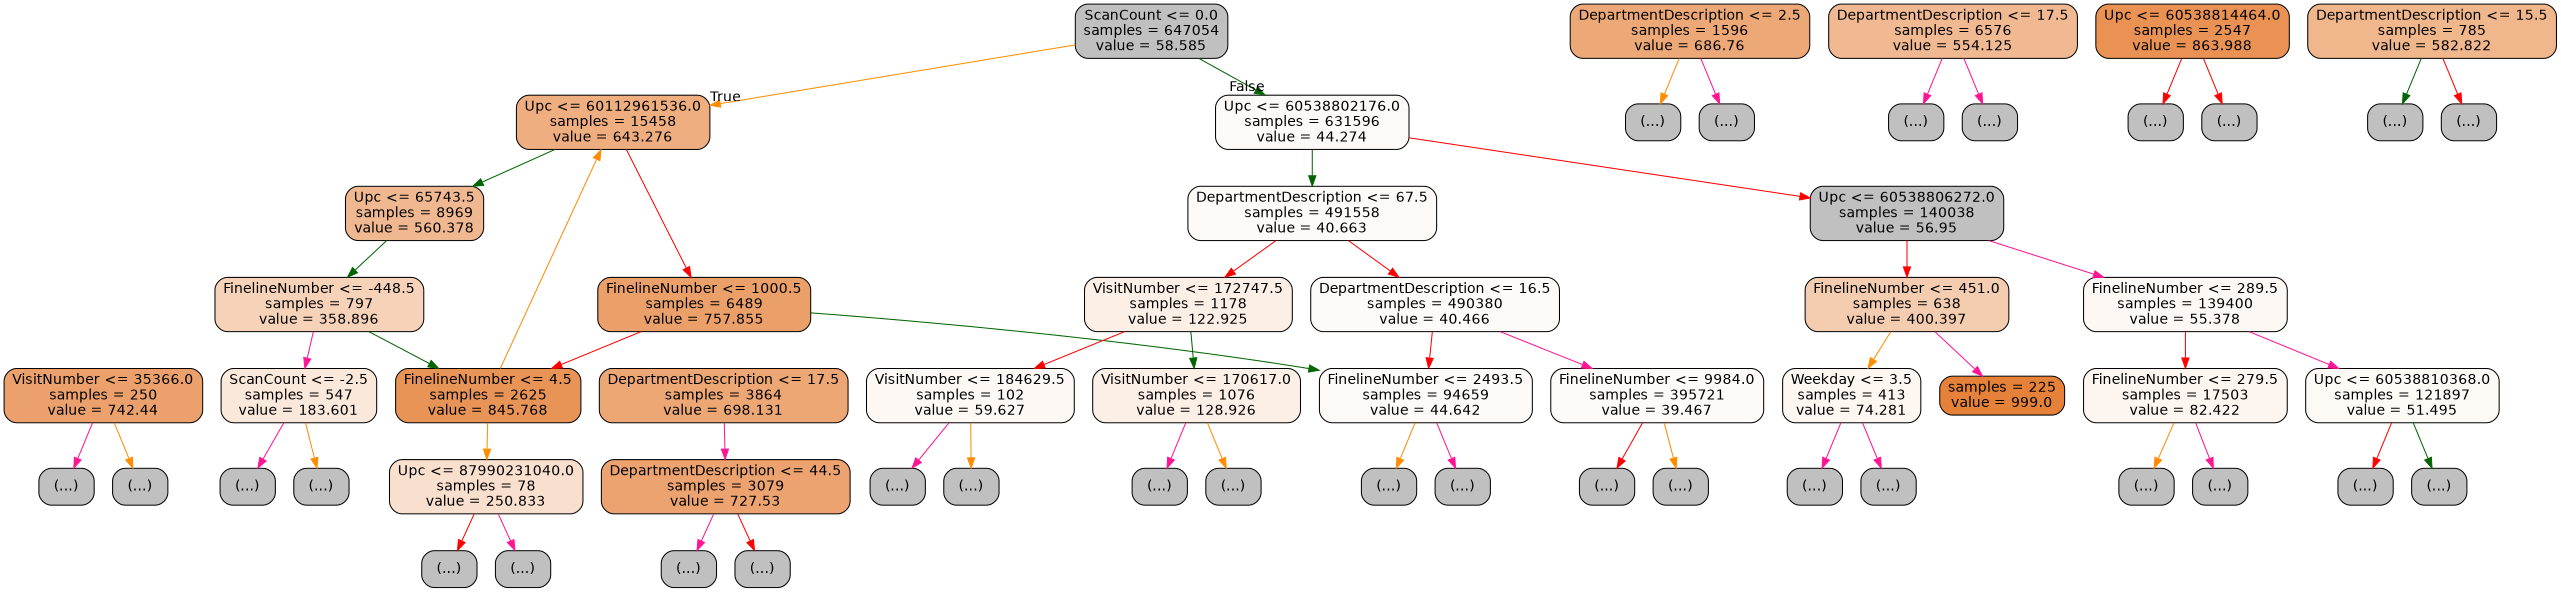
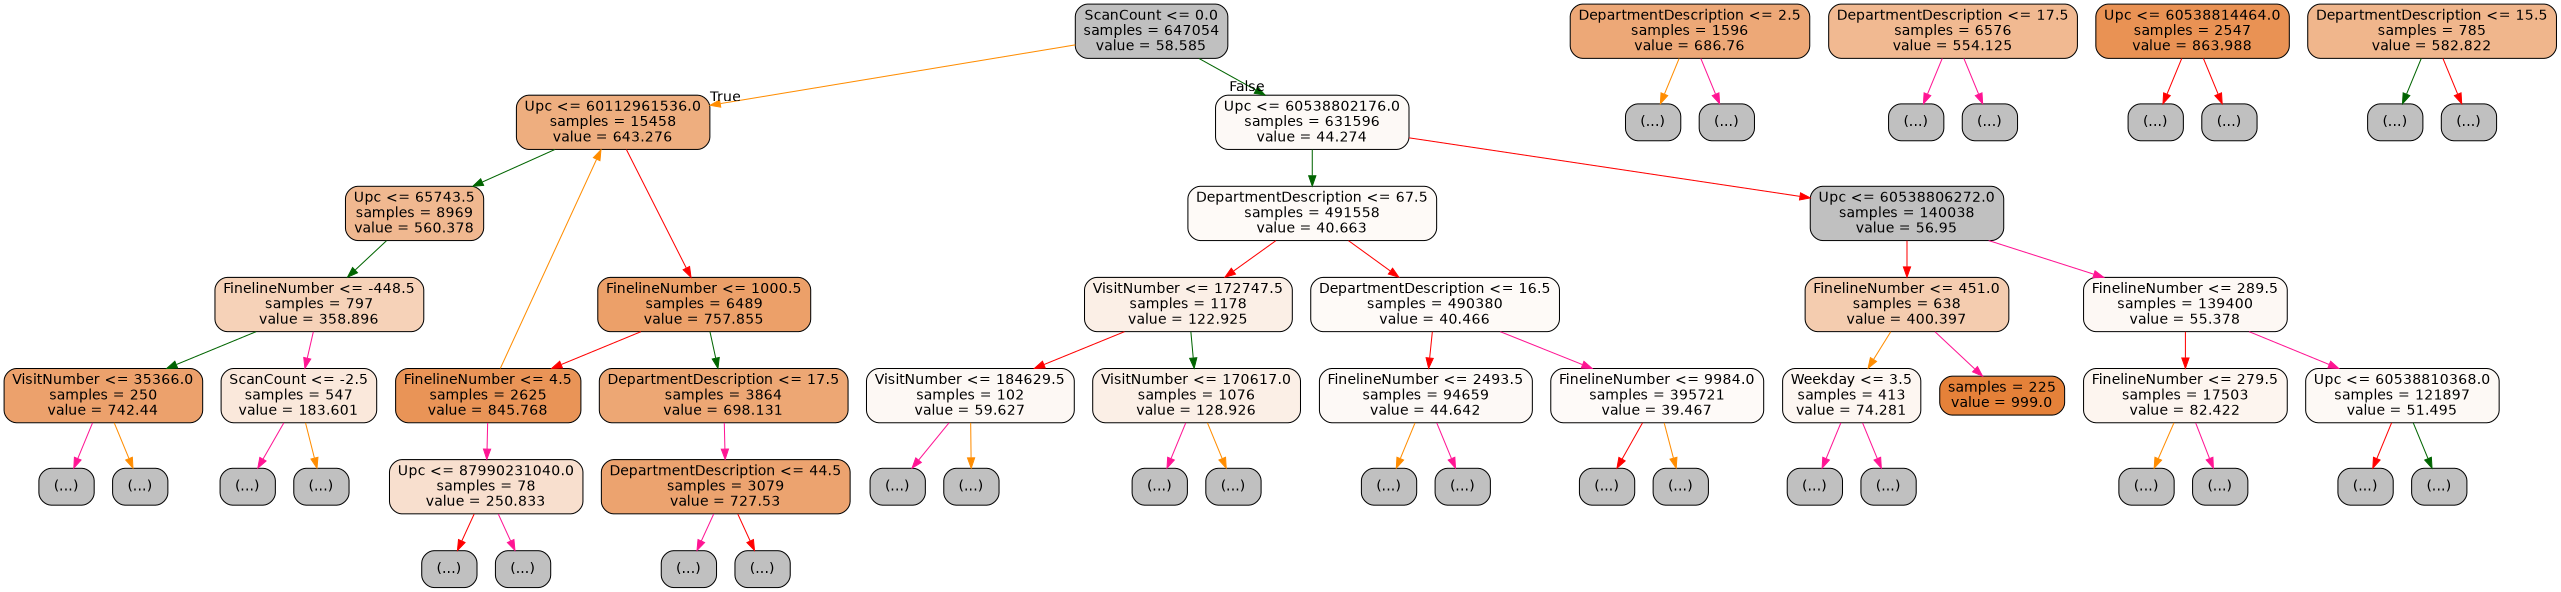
(1060, 336) -> (713, 345)
(399, 348) -> (216, 348)
(487, 436) -> (487, 436)
